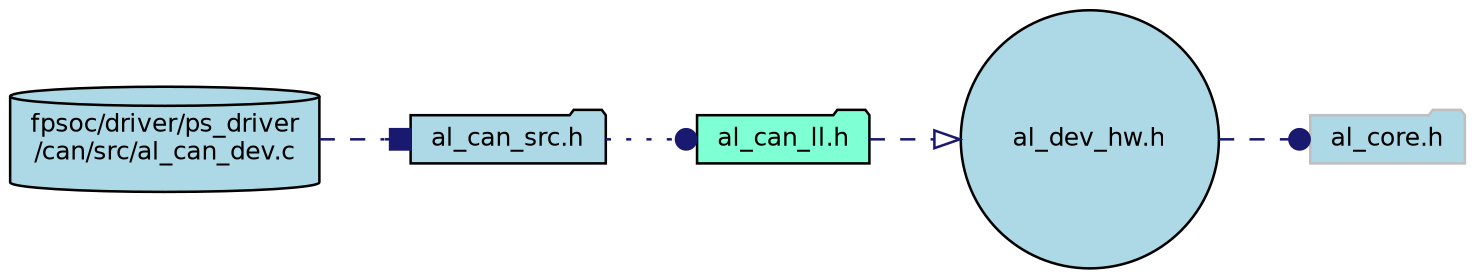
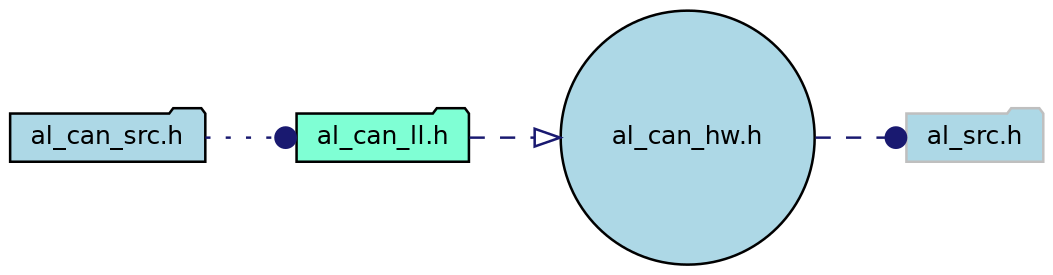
(165, 139) -> none
(1090, 139) -> (688, 138)
(1388, 139) -> (975, 138)
